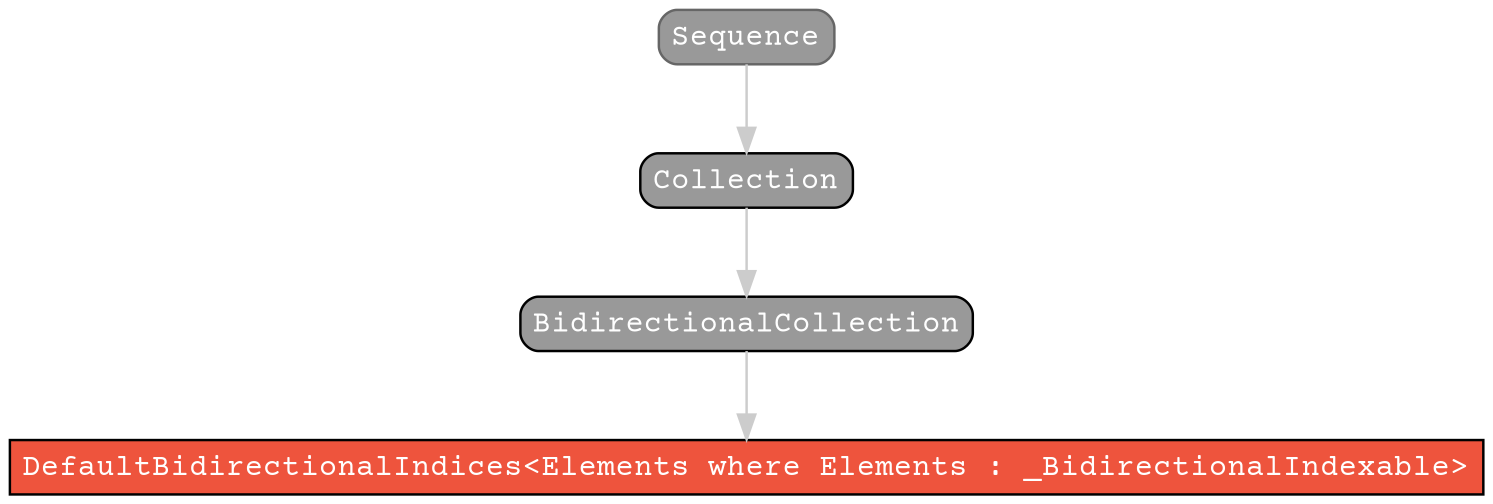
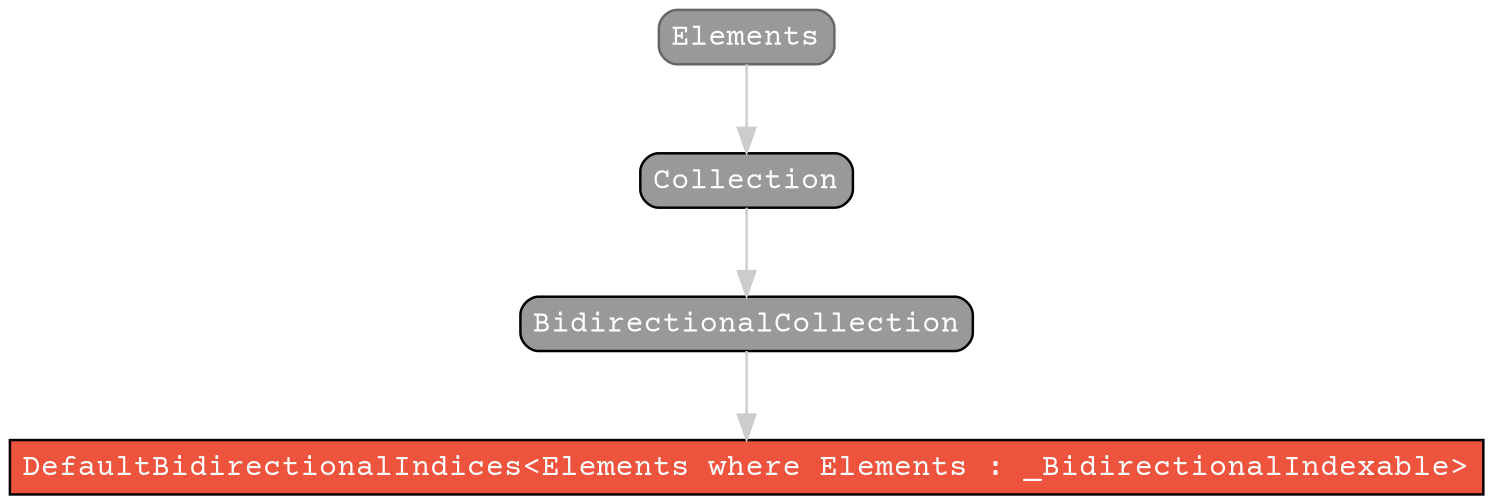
(747, 37) -> (747, 37)
